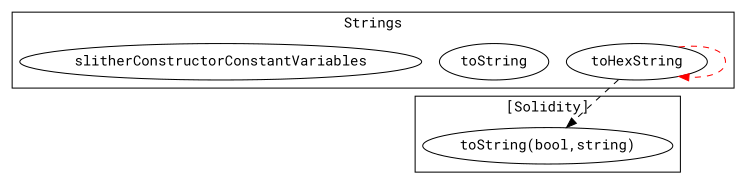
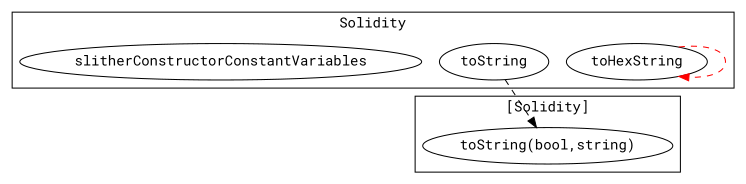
(373, 24) -> (373, 24)
(593, 103) -> (521, 103)
